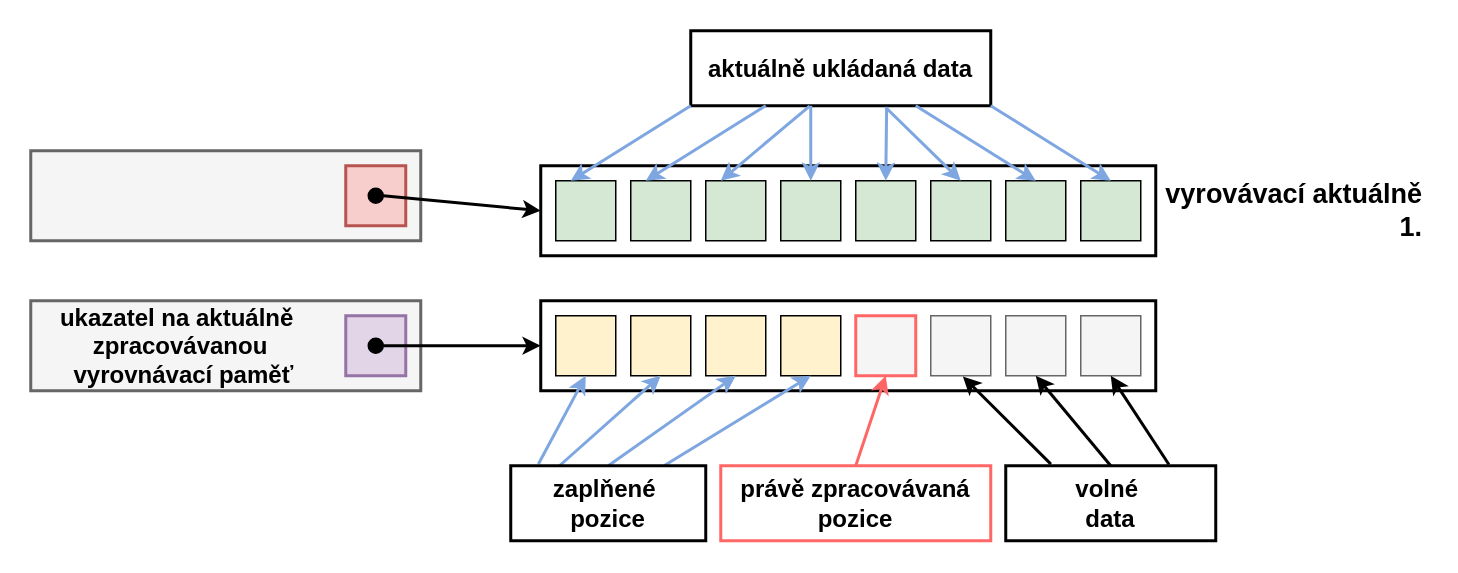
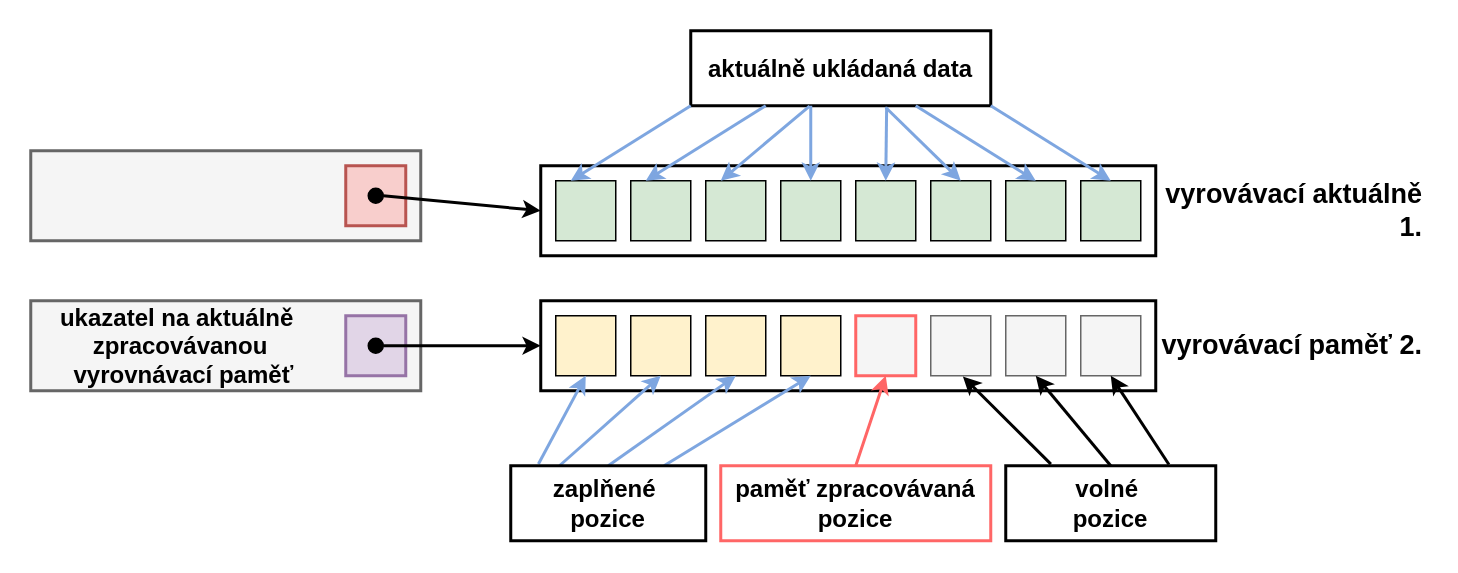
none -> (1291, 346)
(856, 503) -> (856, 503)
(1111, 503) -> (1111, 503)
